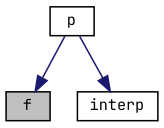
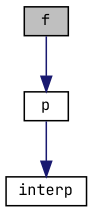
(54, 57) -> (46, 56)
